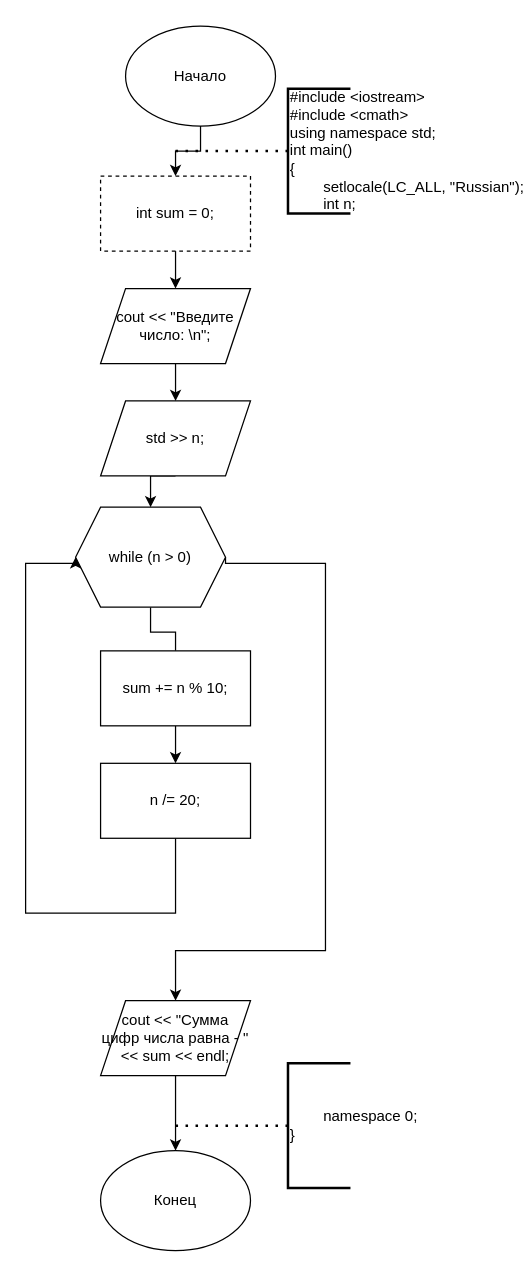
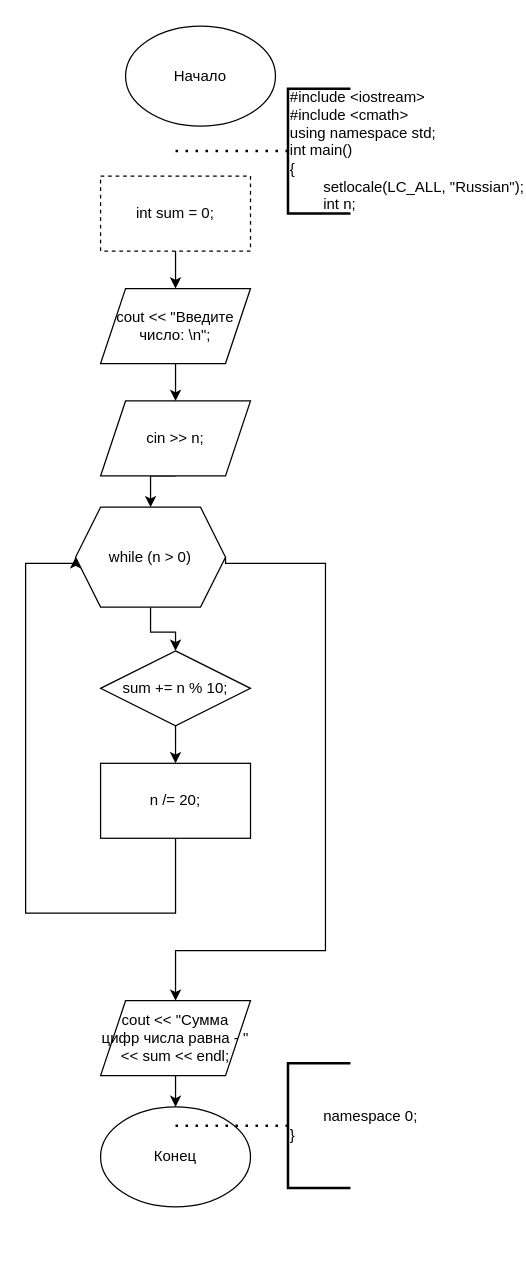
(201, 137) -> none
(176, 438) -> (176, 438)
(176, 644) -> (176, 641)
(176, 688) -> (176, 688)
(176, 1201) -> (176, 1157)
